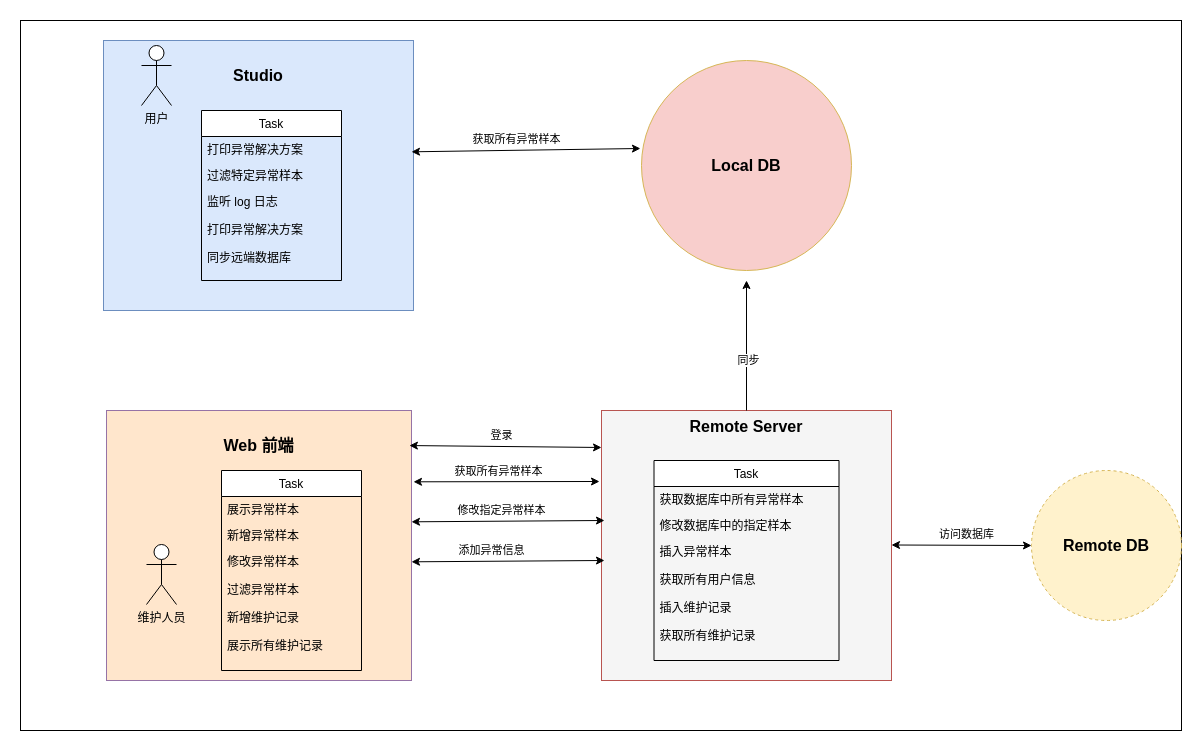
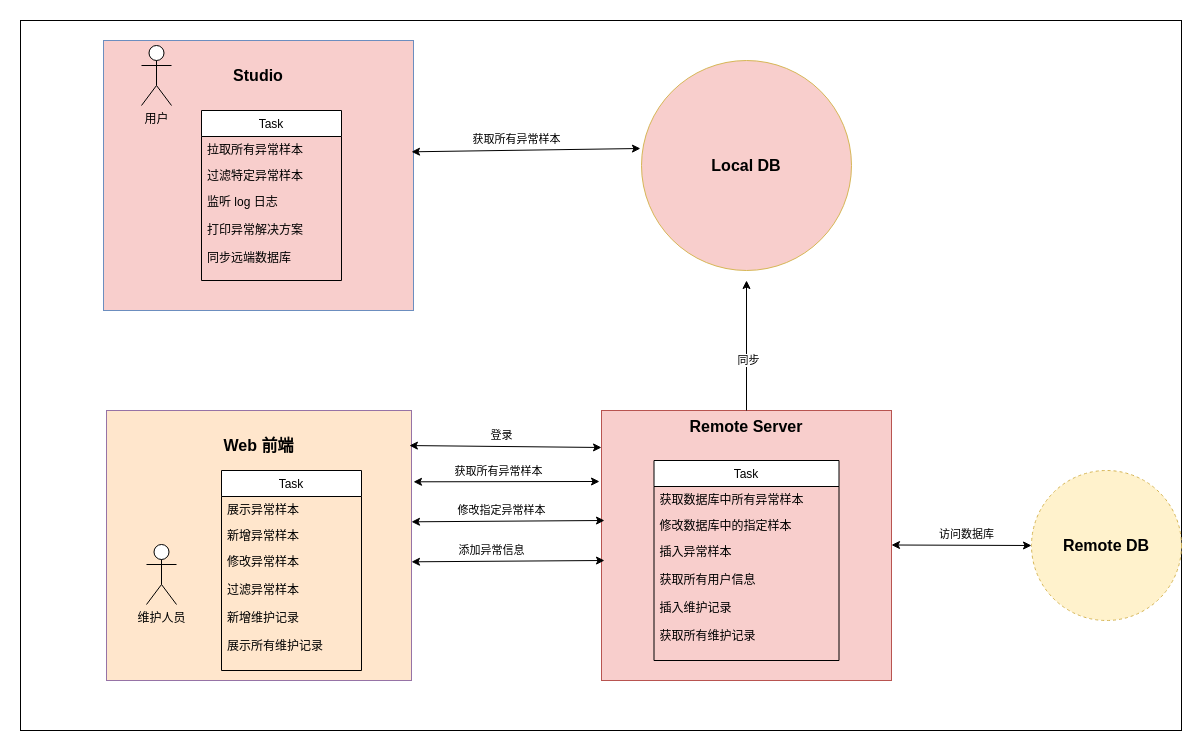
(255, 150) -> (255, 150)
(259, 176) -> (259, 176)
(747, 546) -> (747, 546)
